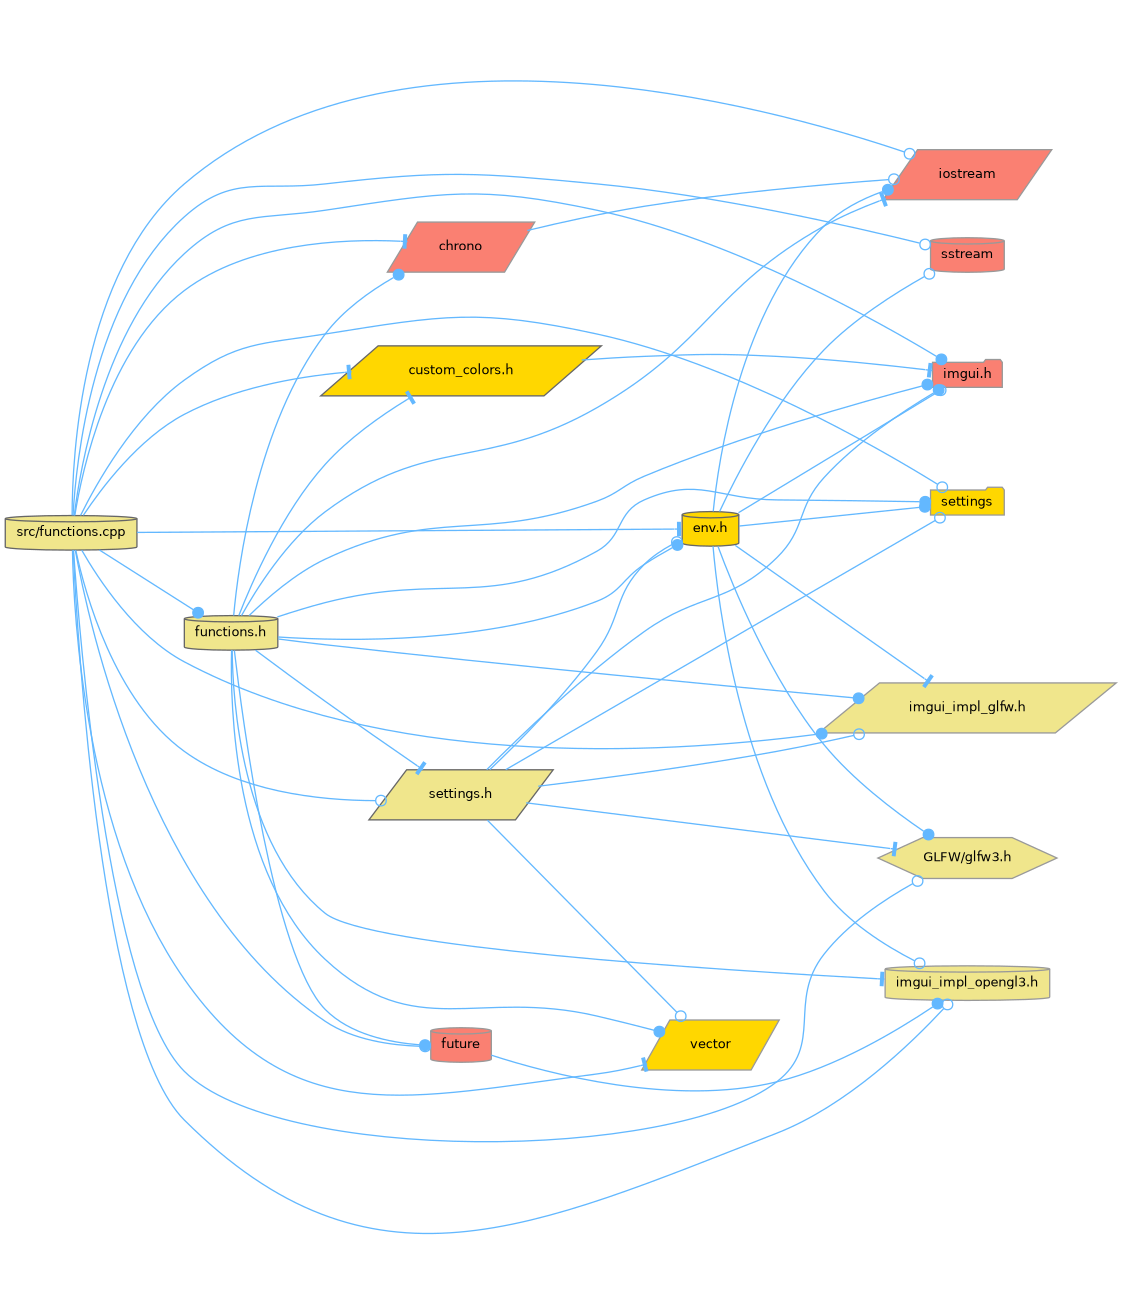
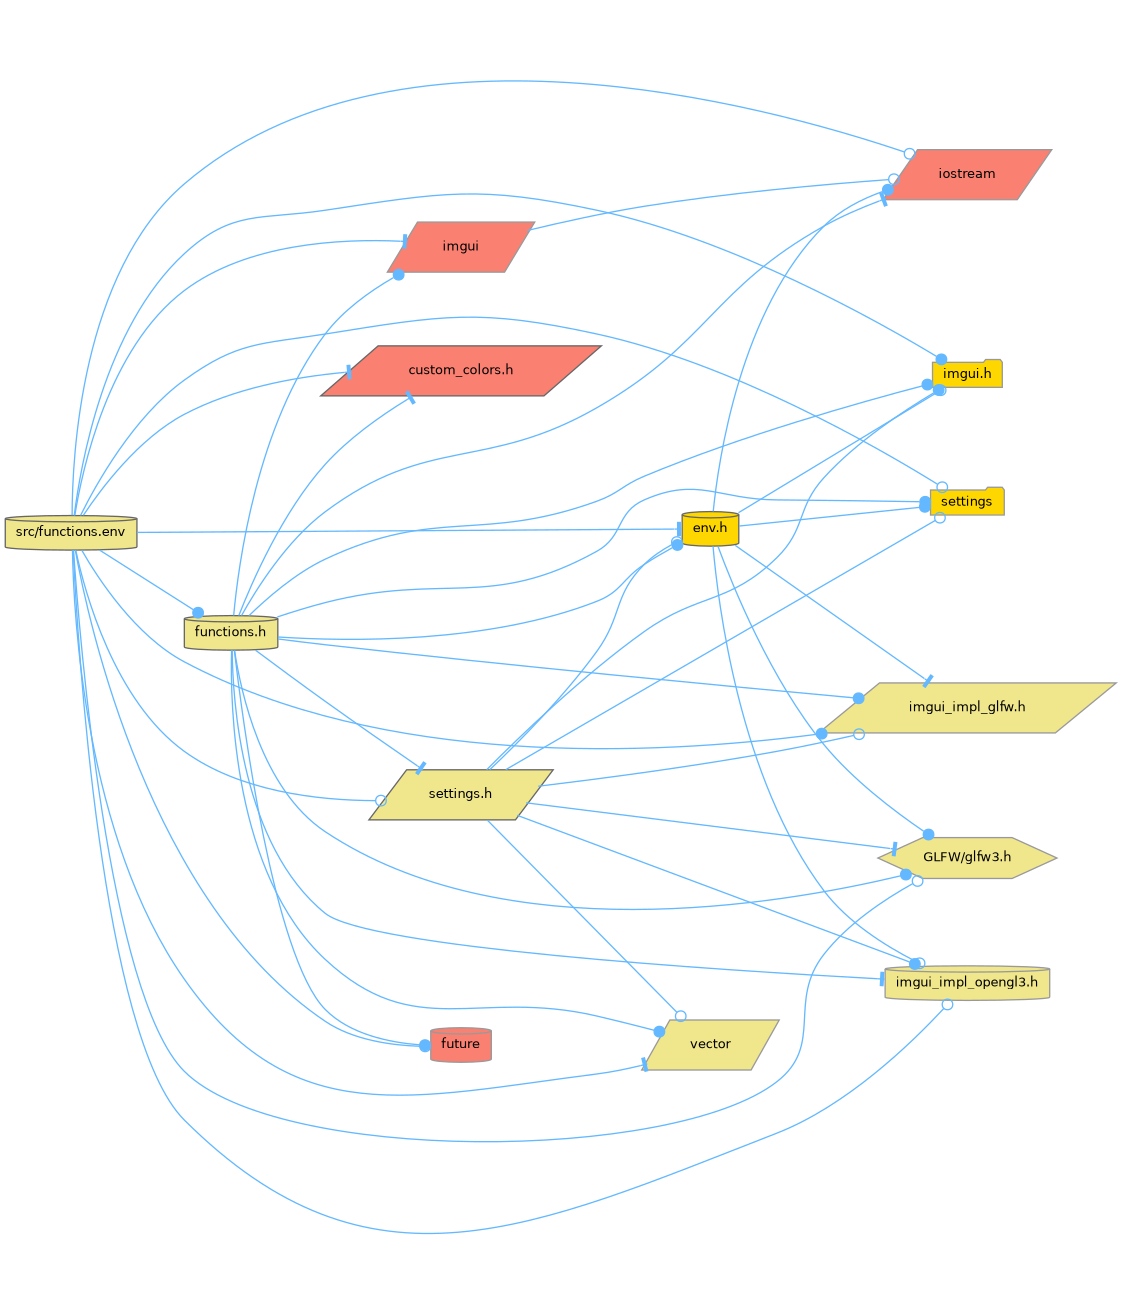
(461, 247) -> (461, 247)
(967, 255) -> none
(762, 356) -> none
(461, 371) -> (461, 371)
(967, 375) -> (967, 375)
(71, 533) -> (71, 533)
none -> (504, 898)
(710, 1045) -> (710, 1045)
(719, 1090) -> (713, 889)
